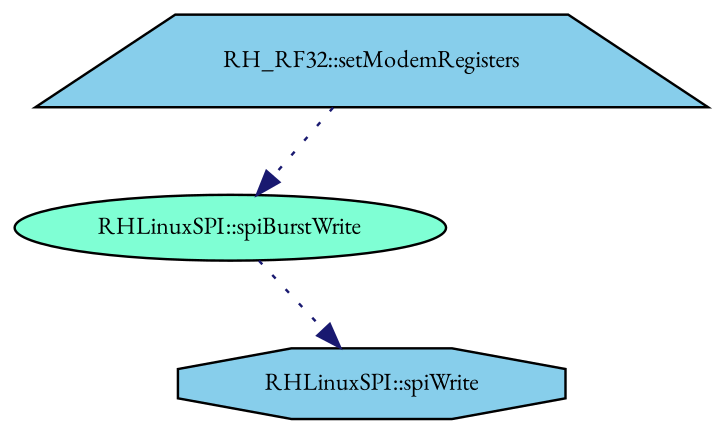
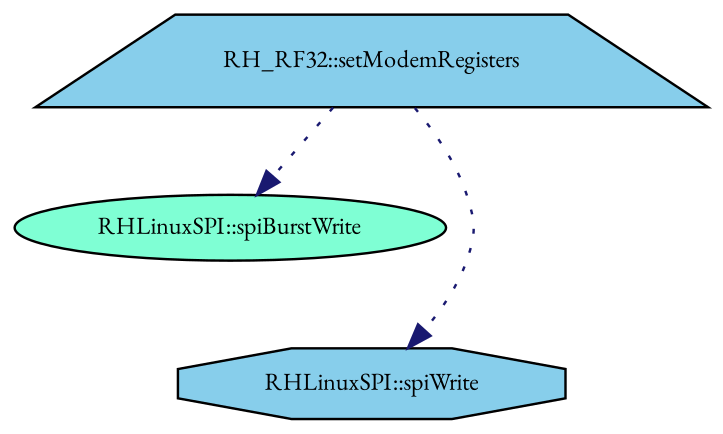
(291, 295) -> (473, 218)
